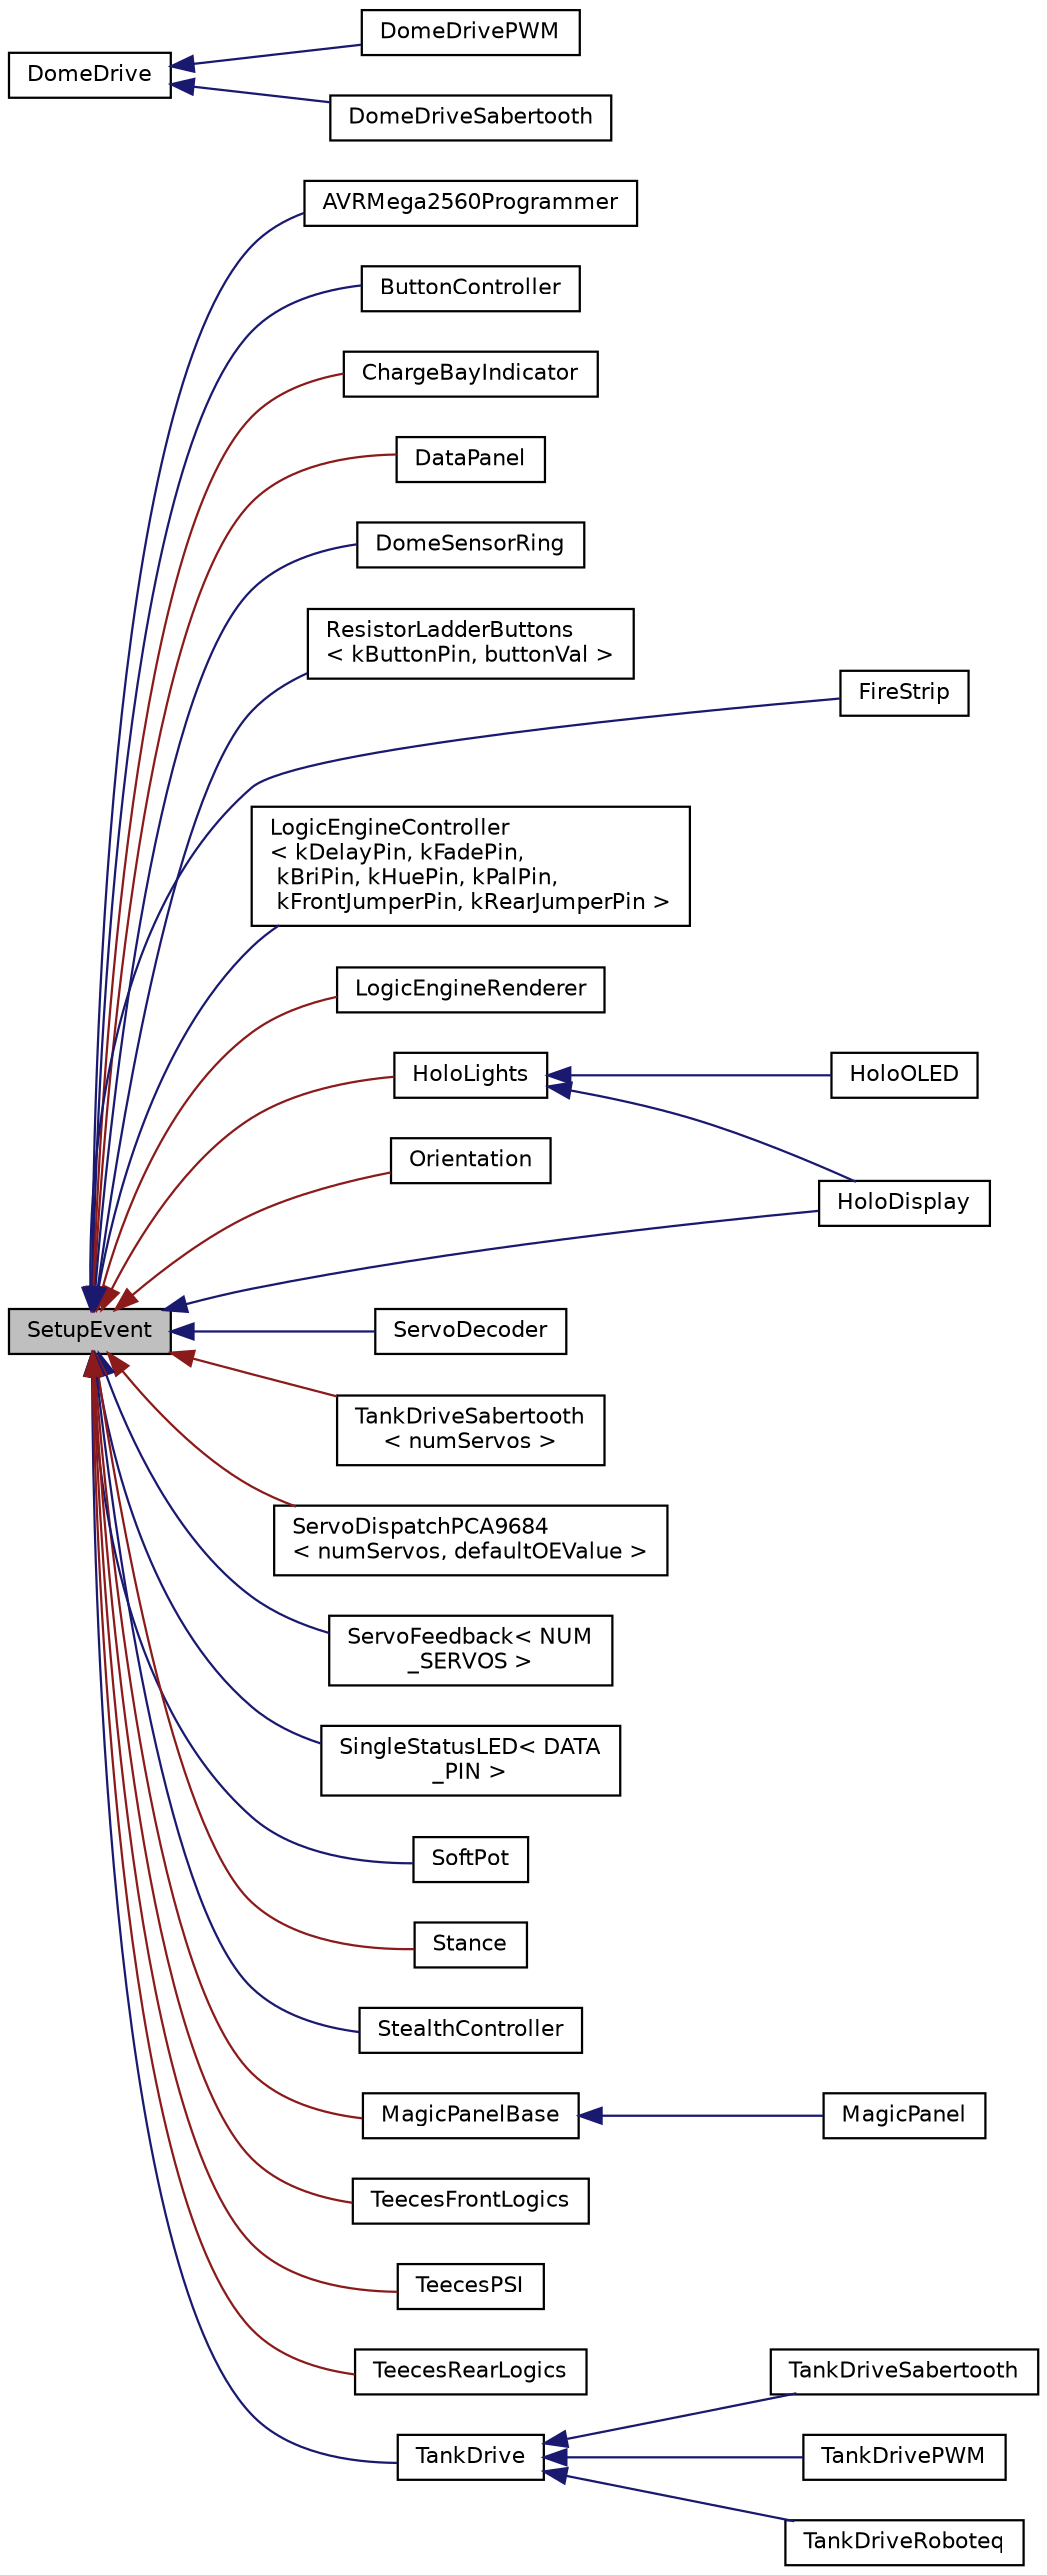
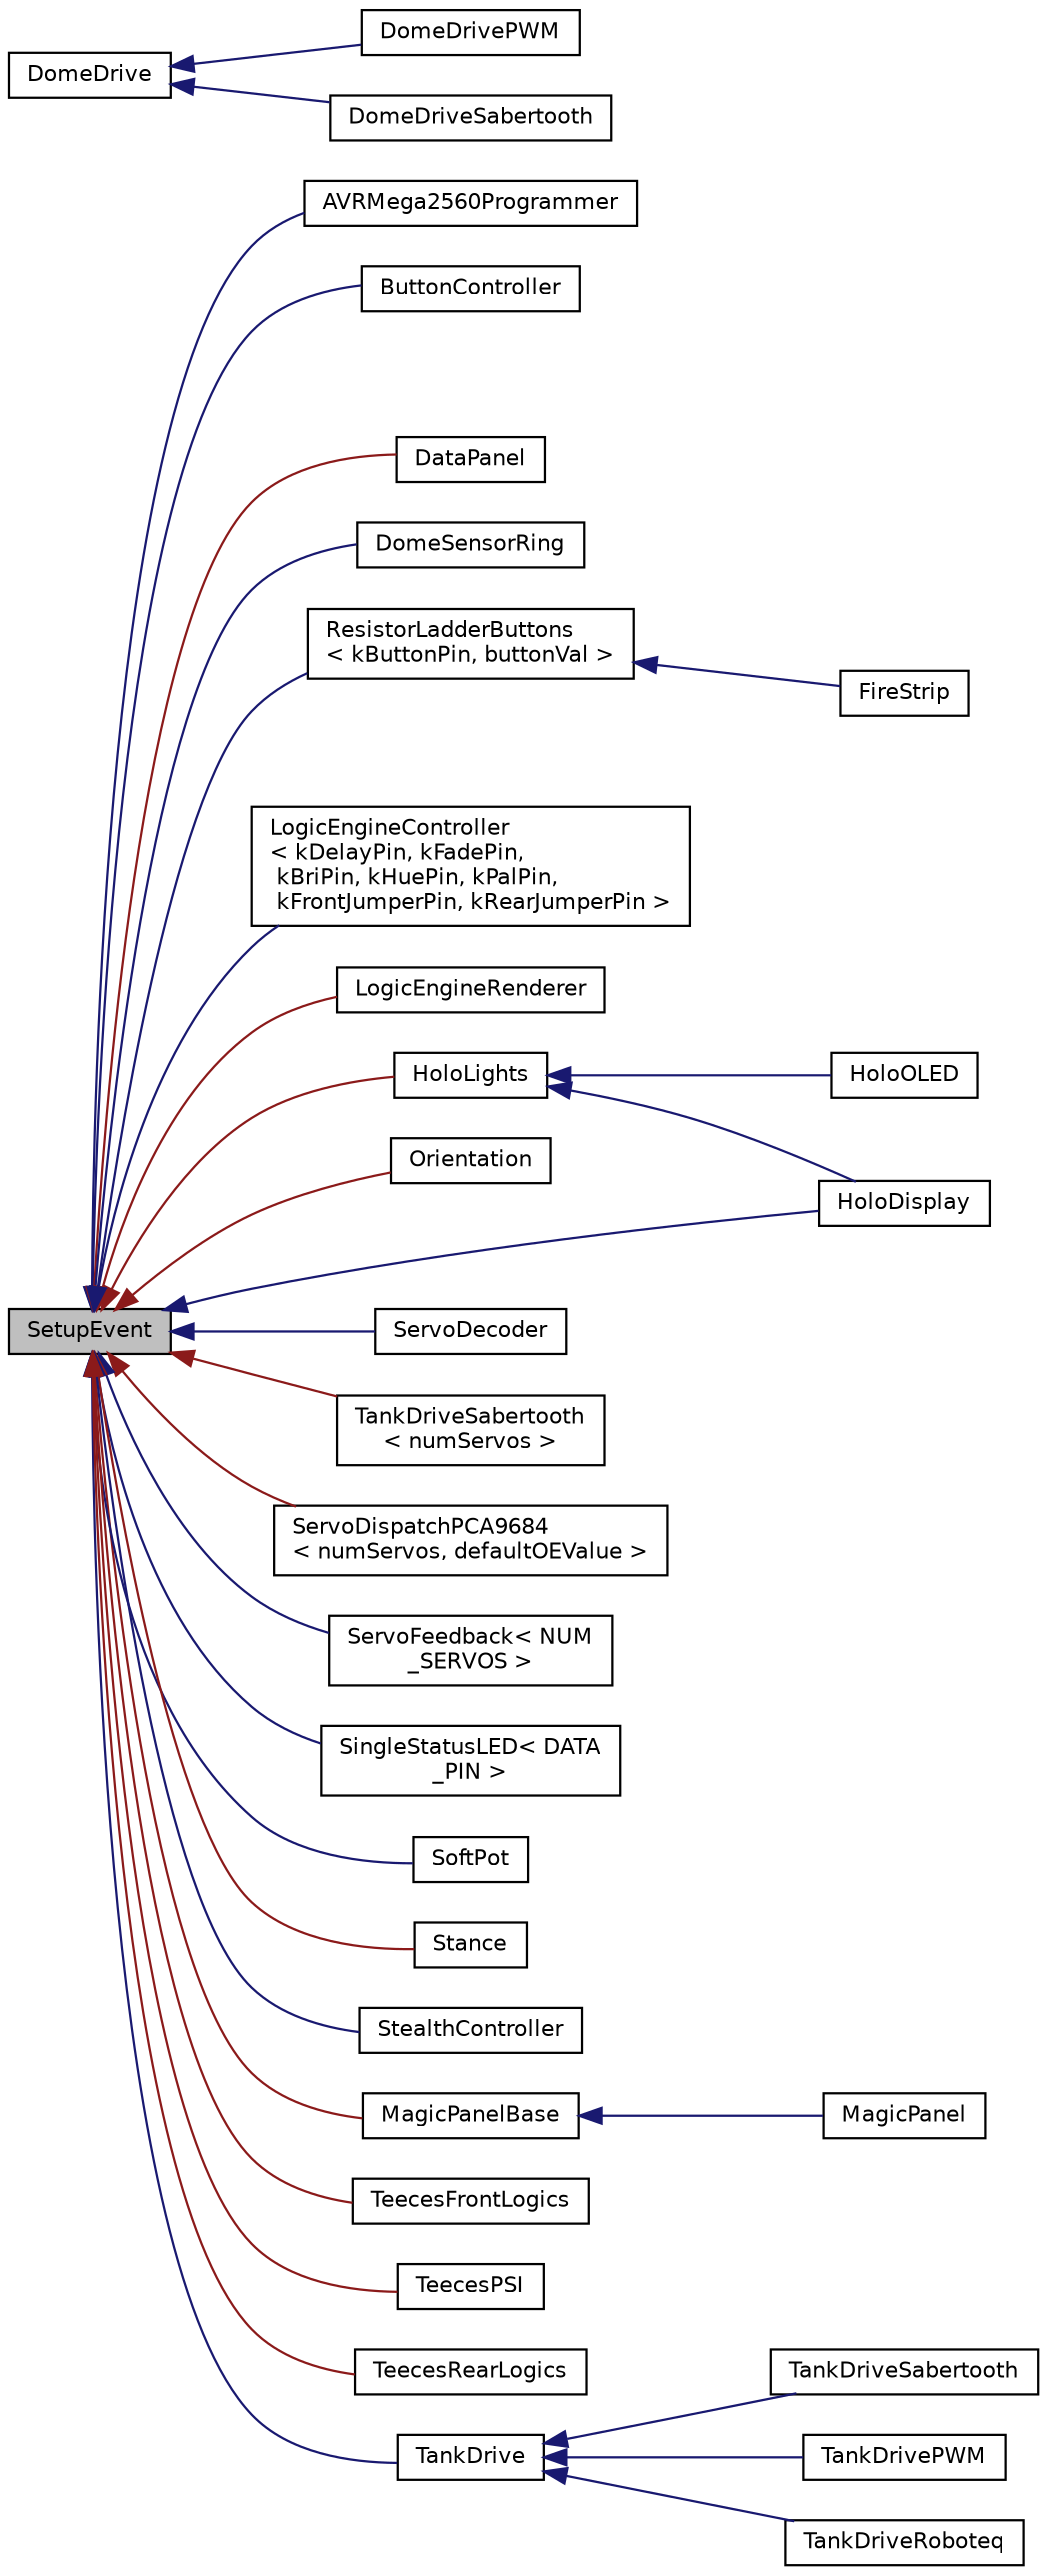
(471, 374) -> none
(278, 776) -> (749, 676)
